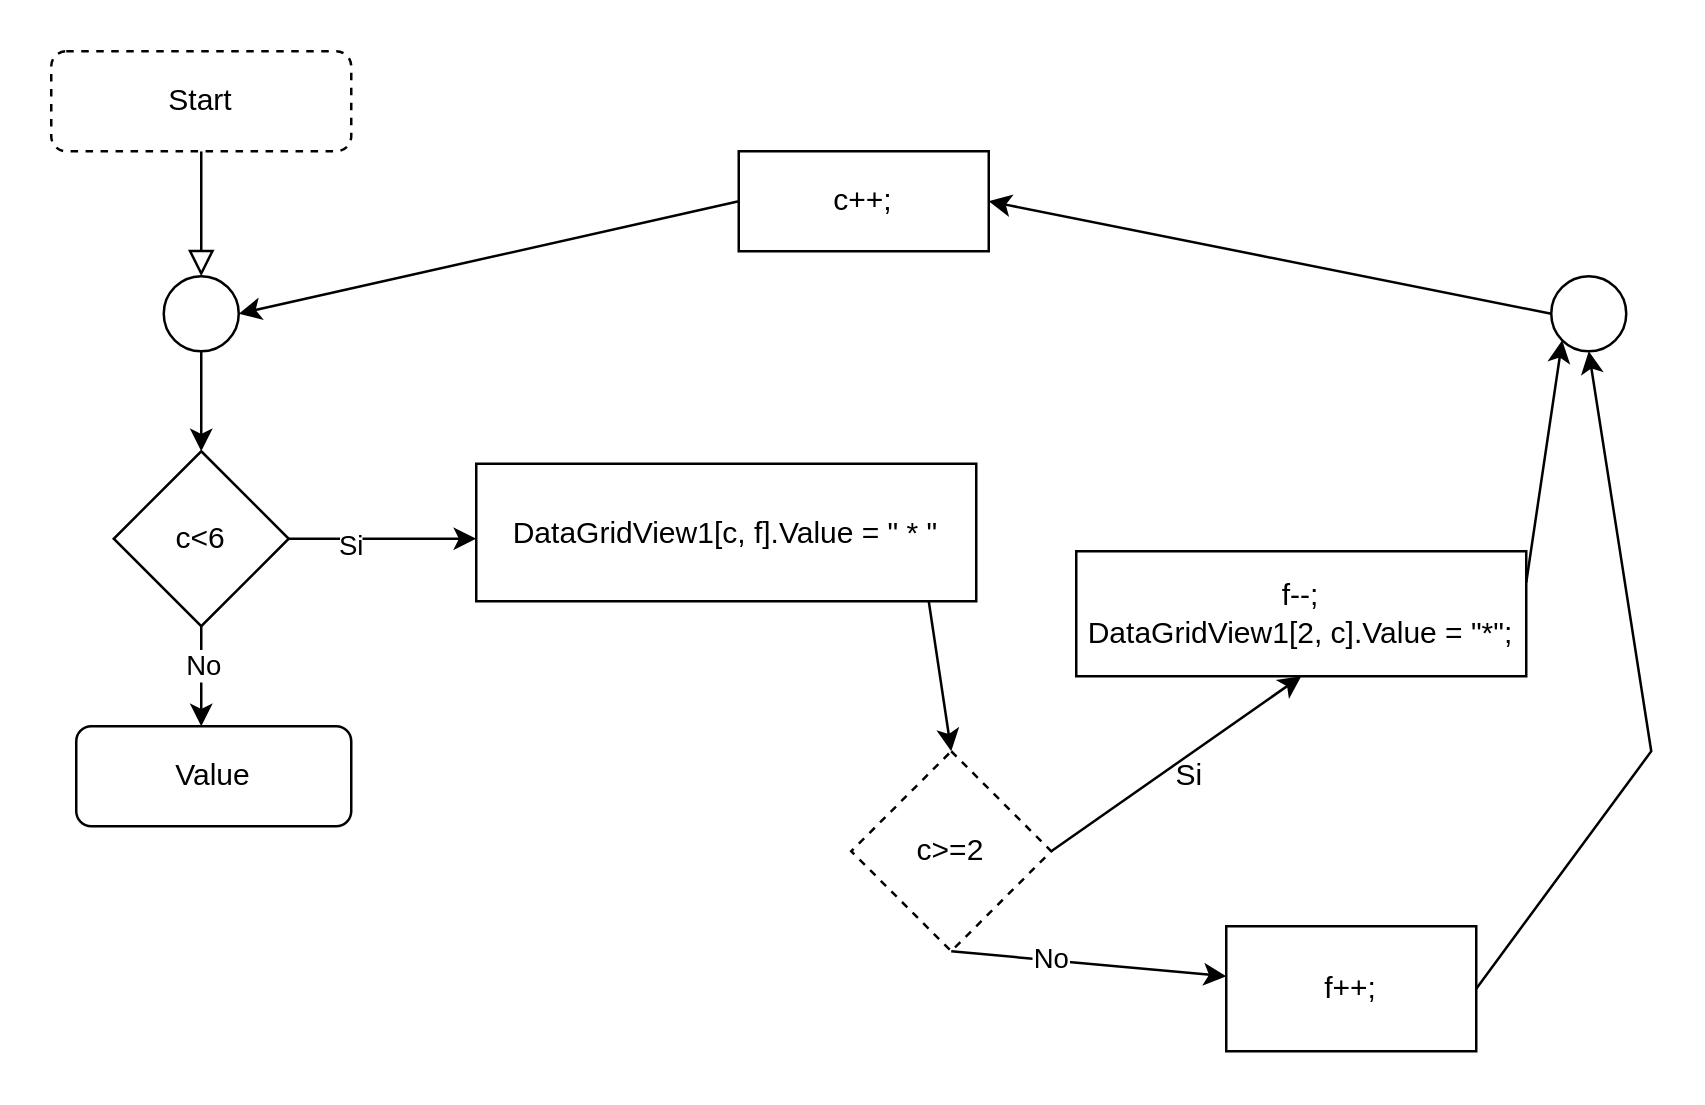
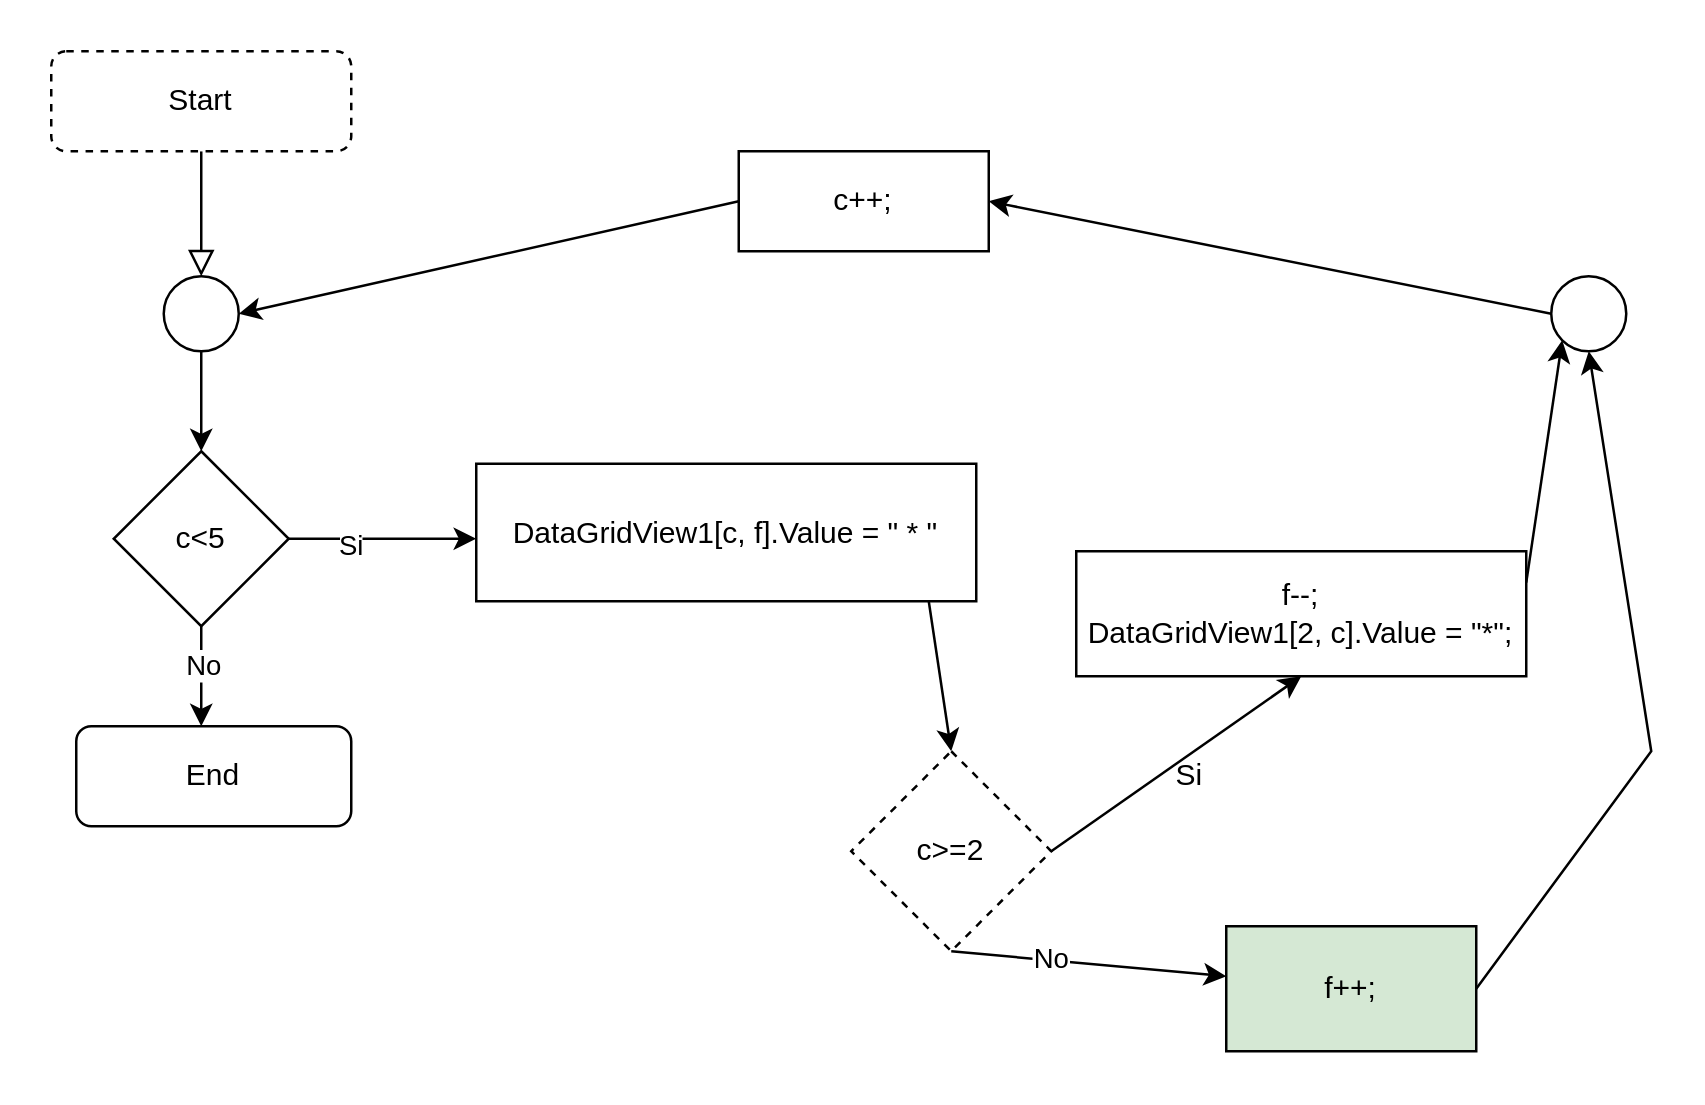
(201, 539) -> (201, 539)
(214, 776) -> (214, 776)
(1351, 989) -> (1351, 989)
